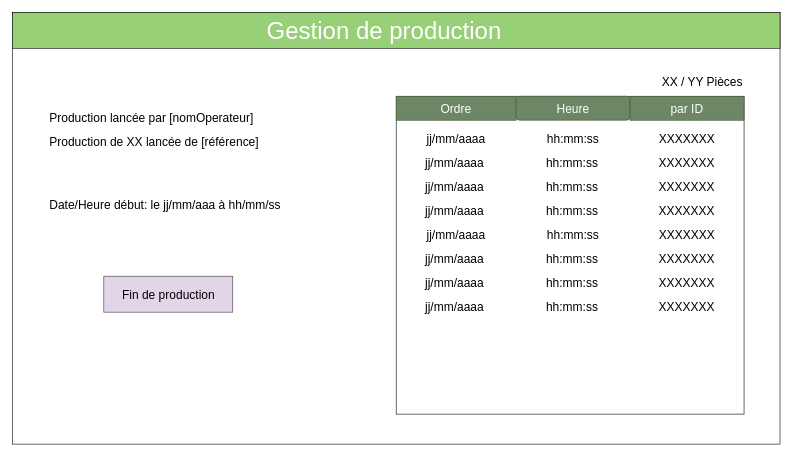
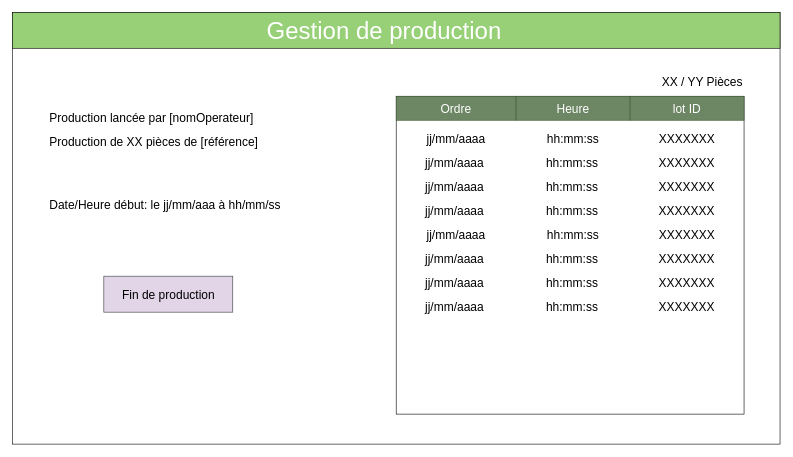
(573, 108) -> (573, 108)
(687, 108) -> (687, 108)
(157, 141) -> (157, 141)
